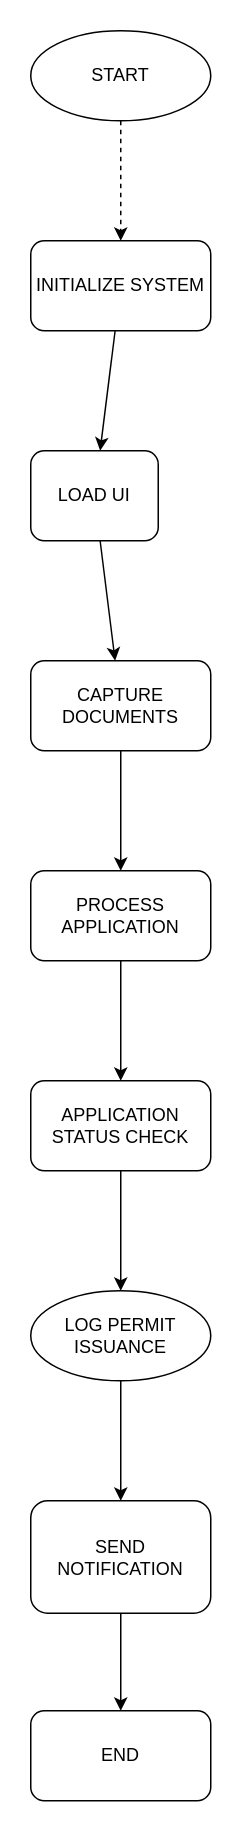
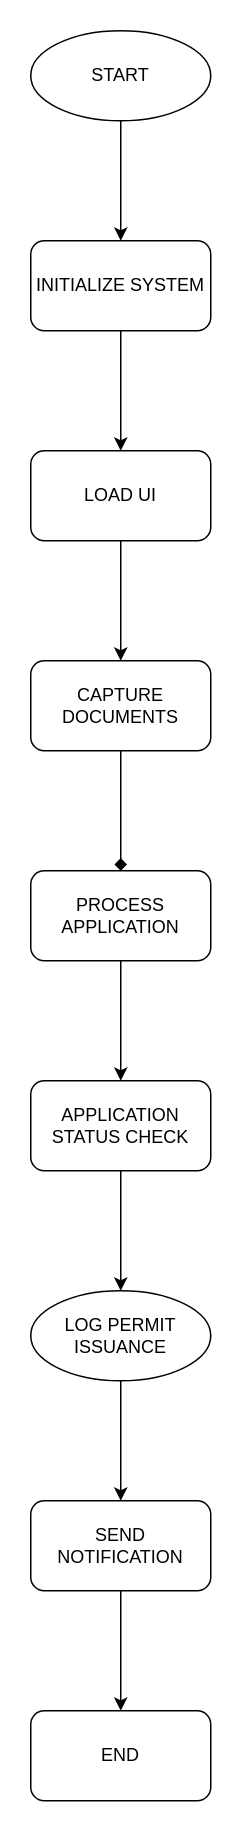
(121, 176) -> (121, 176)
(95, 496) -> (121, 496)
(121, 859) -> (121, 858)
(121, 1557) -> (121, 1546)
